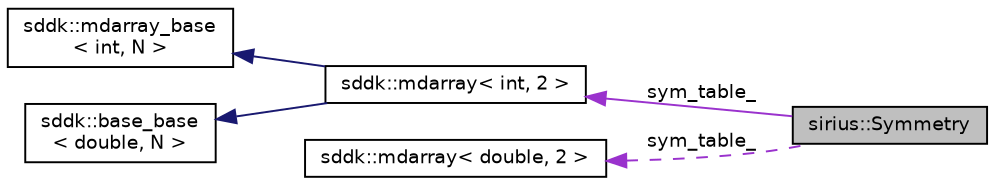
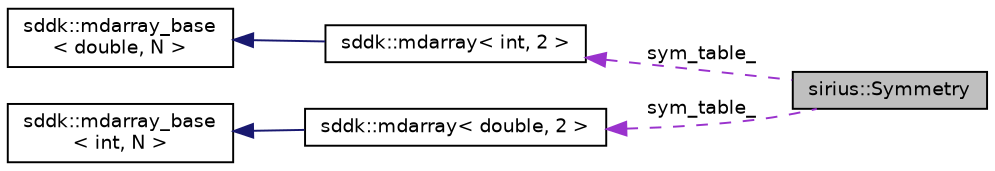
(289, 61) -> (279, 130)
(699, 107) -> (699, 70)
(120, 133) -> (120, 38)
